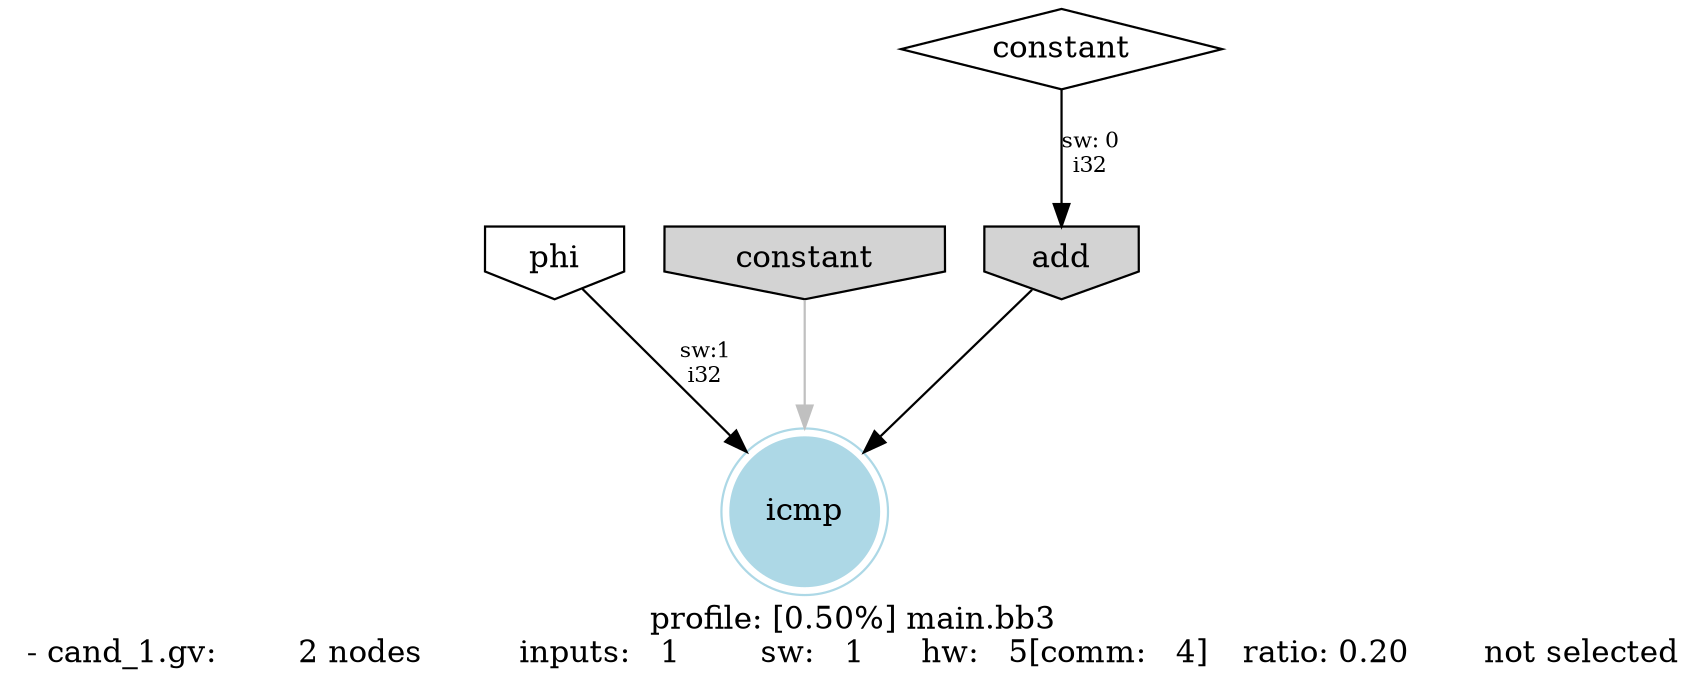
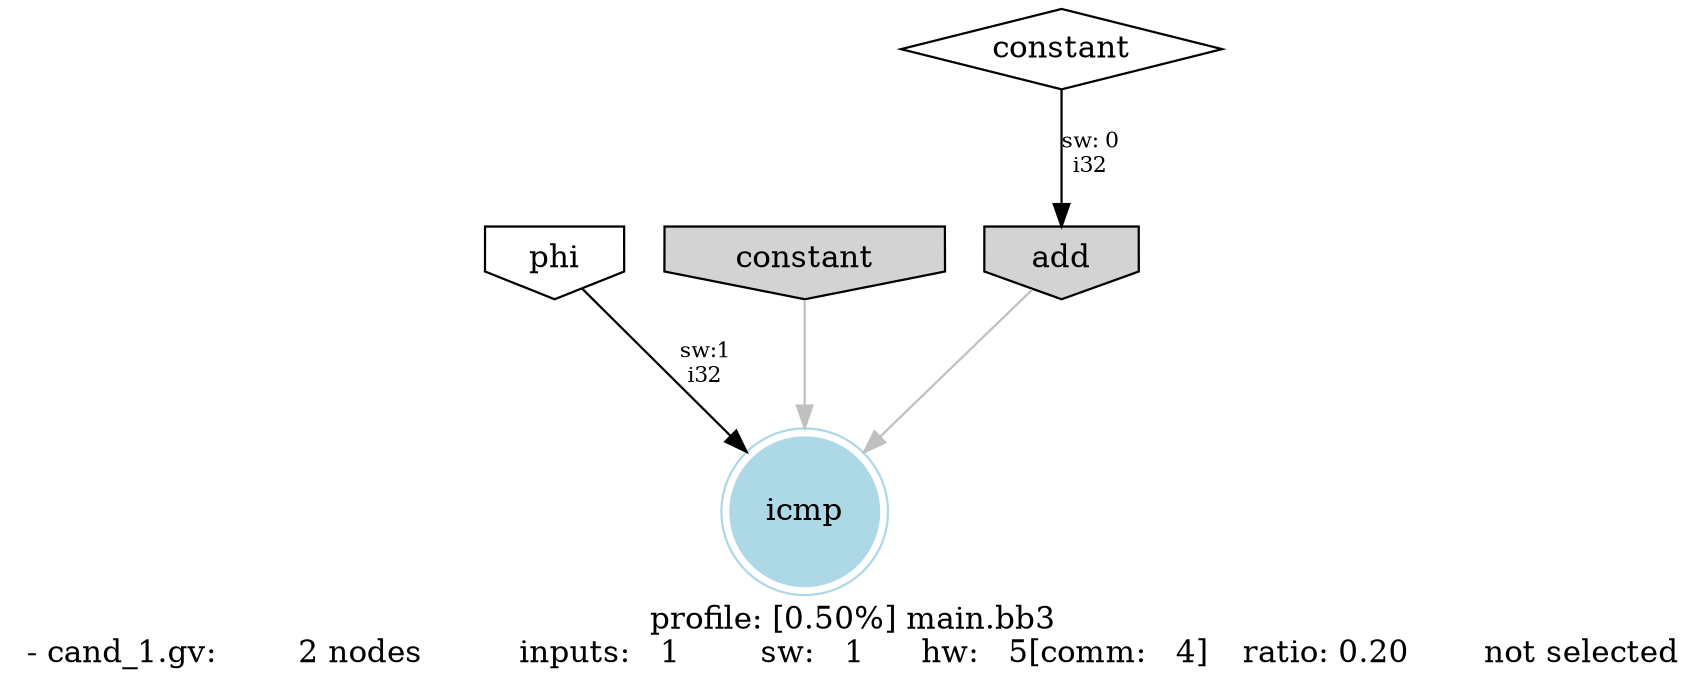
(956, 363) -> (956, 363)
